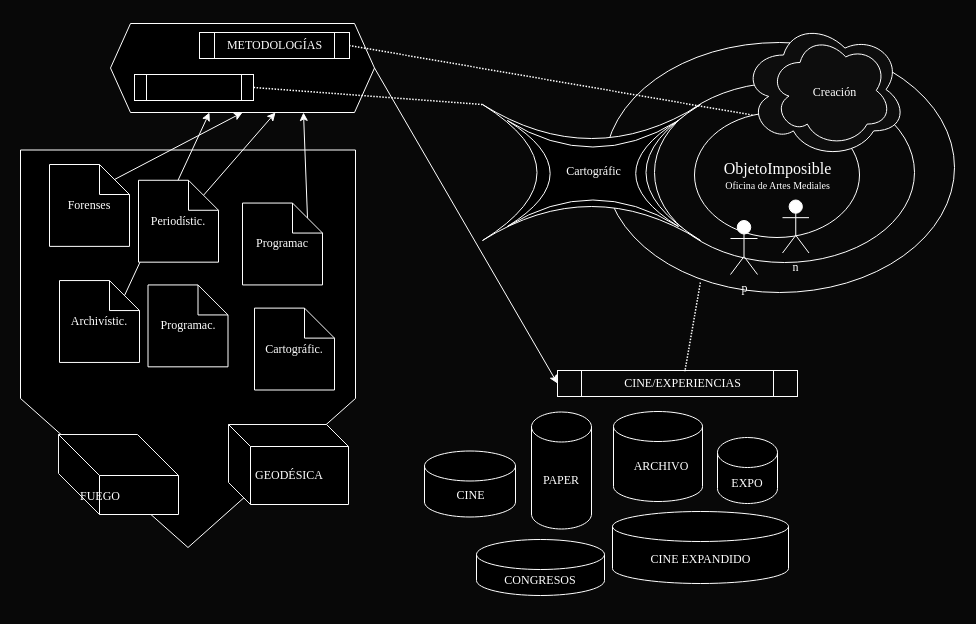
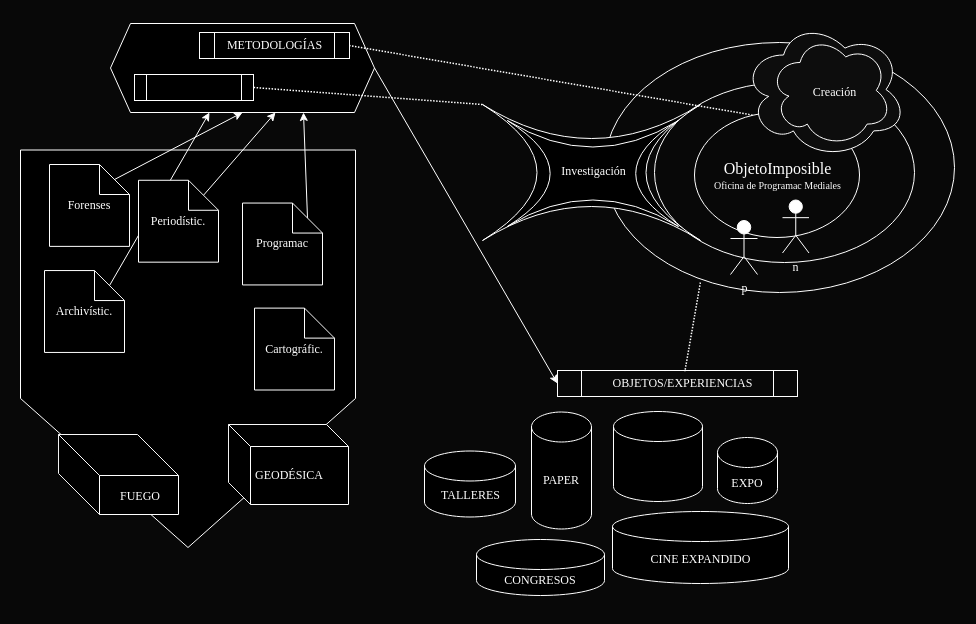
(594, 172) -> (594, 172)
(778, 176) -> (778, 176)
(100, 322) -> (85, 312)
(188, 326) -> none
(683, 384) -> (683, 384)
(662, 471) -> none
(101, 496) -> (141, 496)
(471, 496) -> (471, 496)
